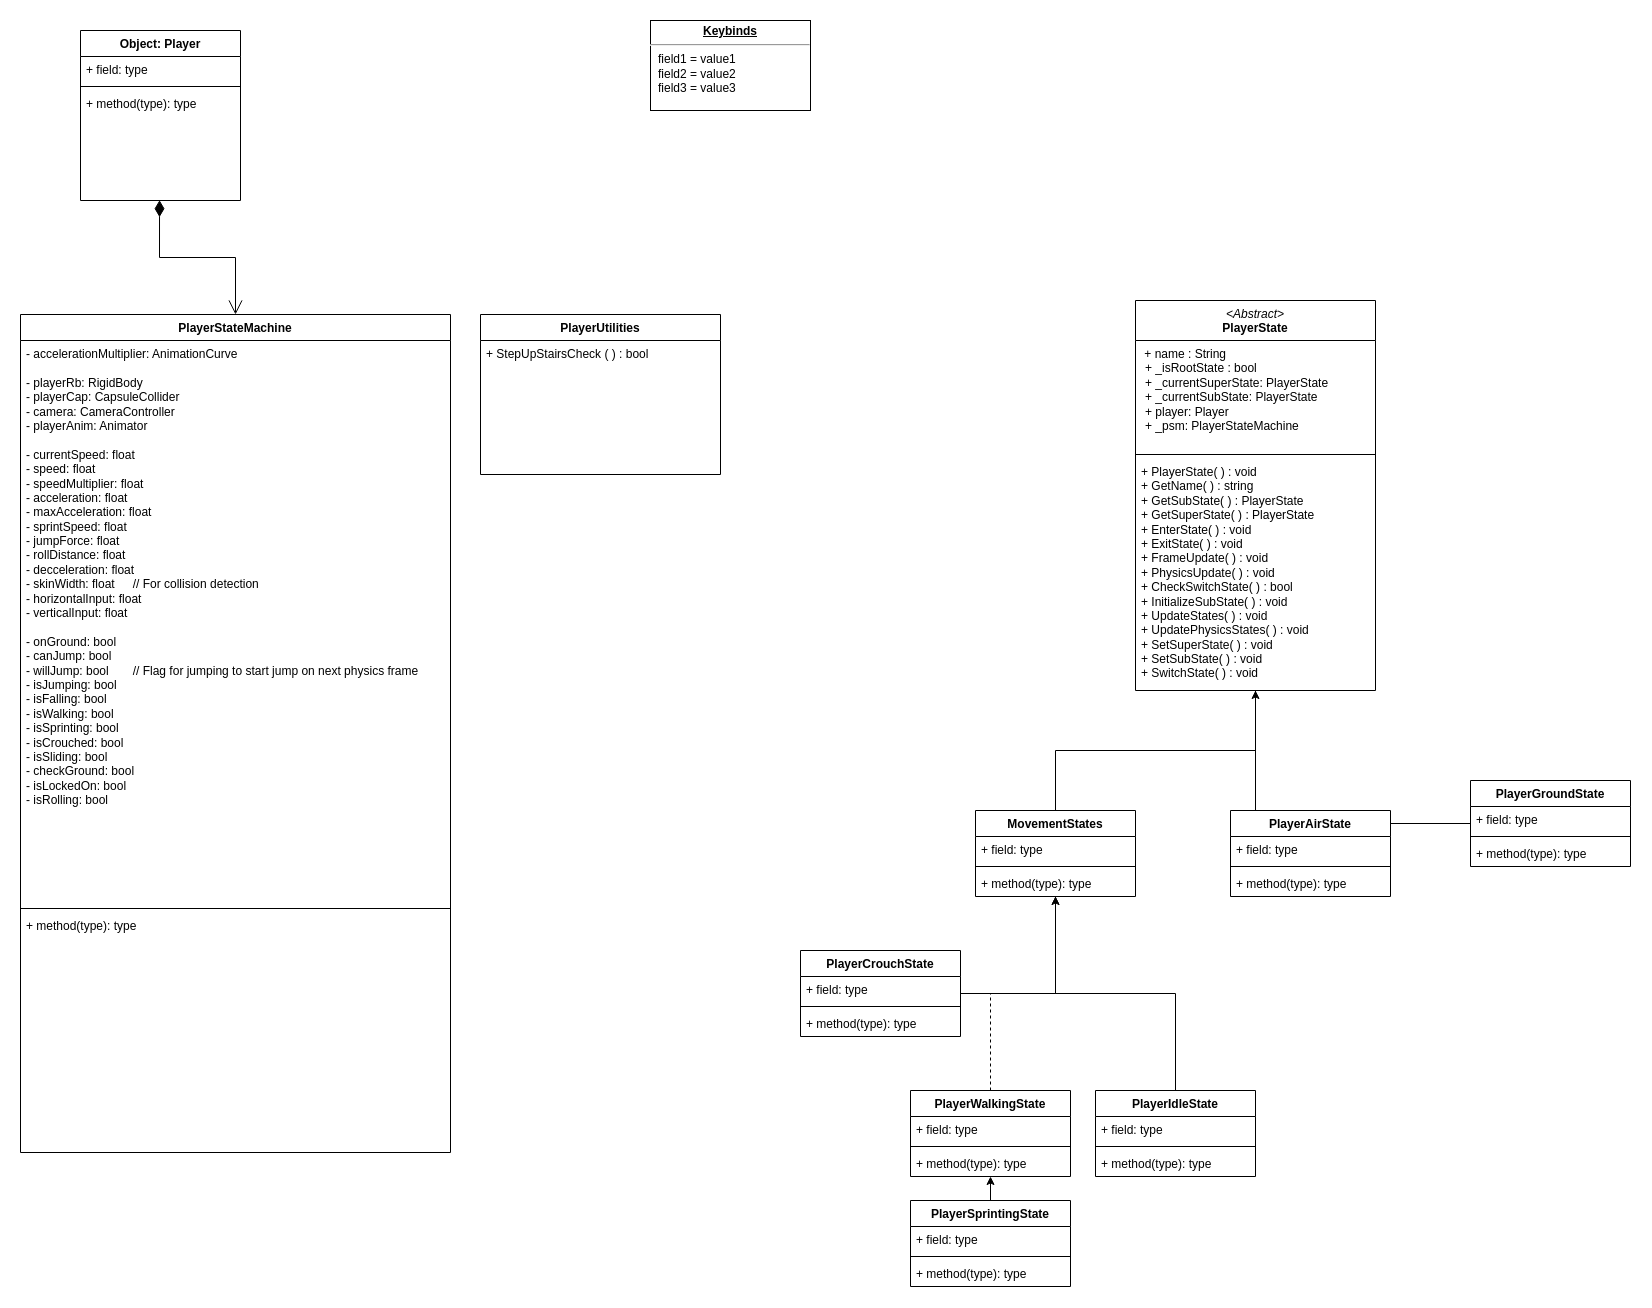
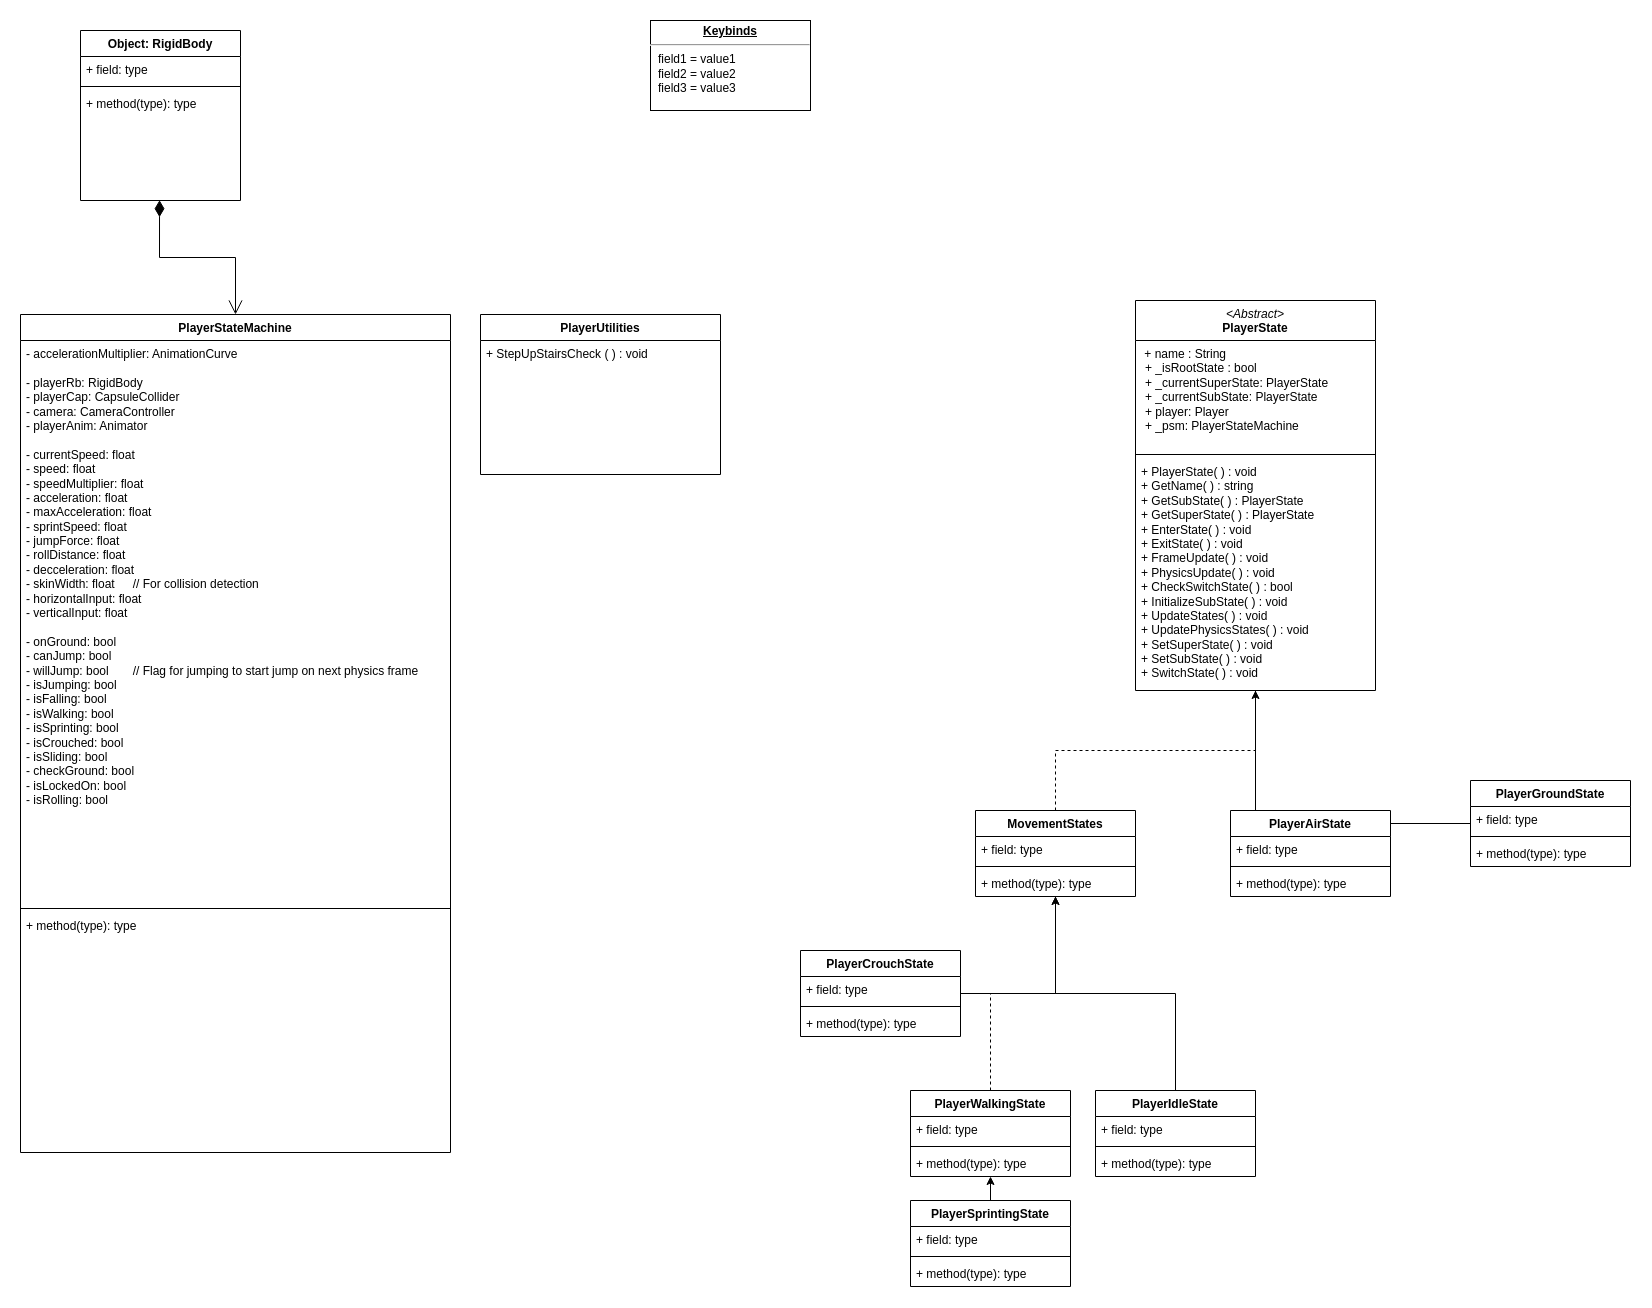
(161, 45) -> (161, 45)
(575, 355) -> (575, 355)
(1125, 751) -> (1125, 751)
